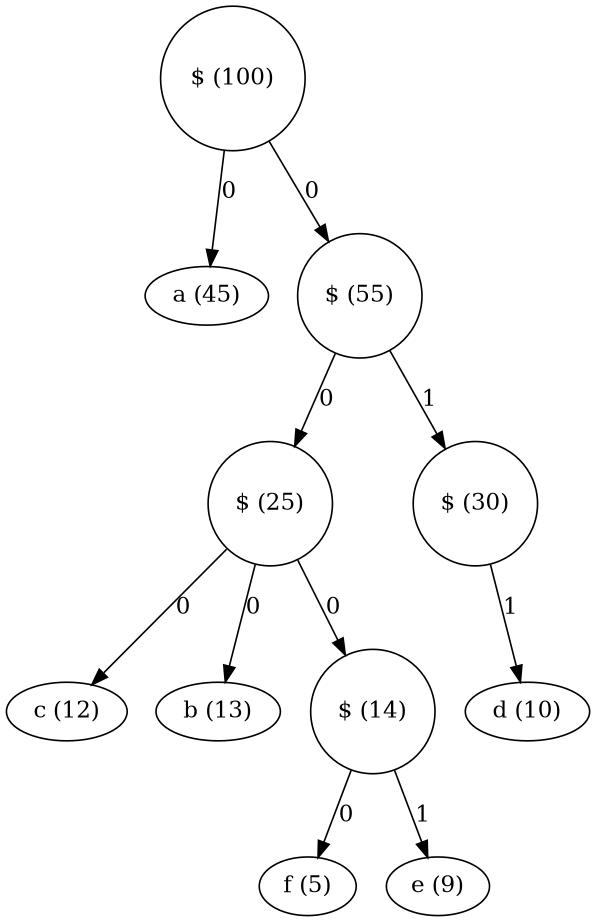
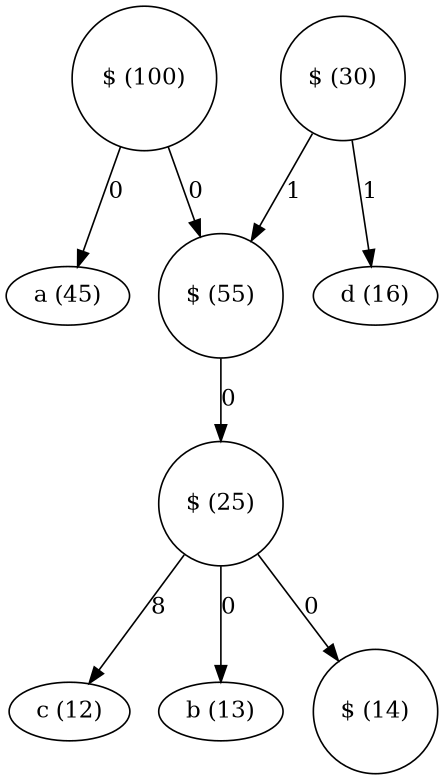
(413, 392) -> (286, 180)
(184, 608) -> (159, 608)
(527, 712) -> (376, 296)
(308, 886) -> none
(438, 886) -> none
